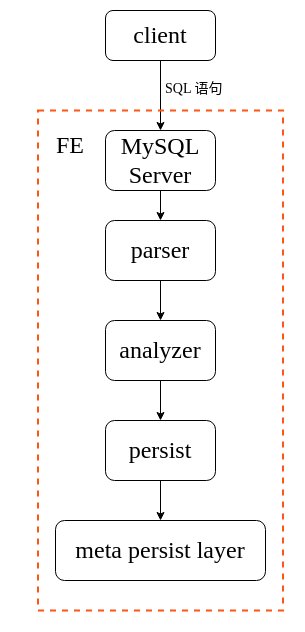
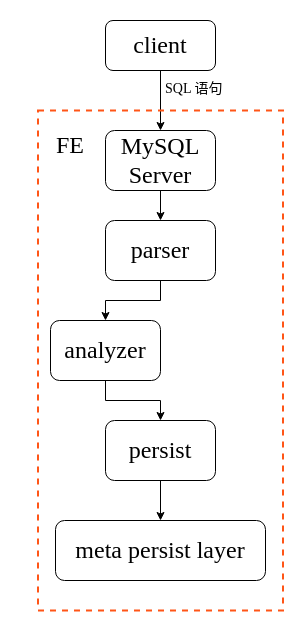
(161, 36) -> (161, 46)
(161, 351) -> (106, 351)
